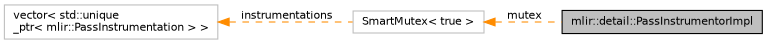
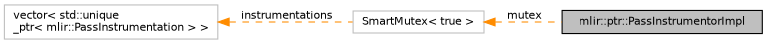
(662, 22) -> (662, 22)
